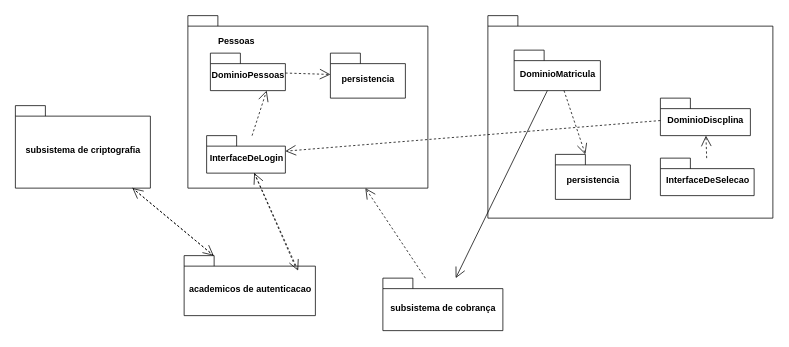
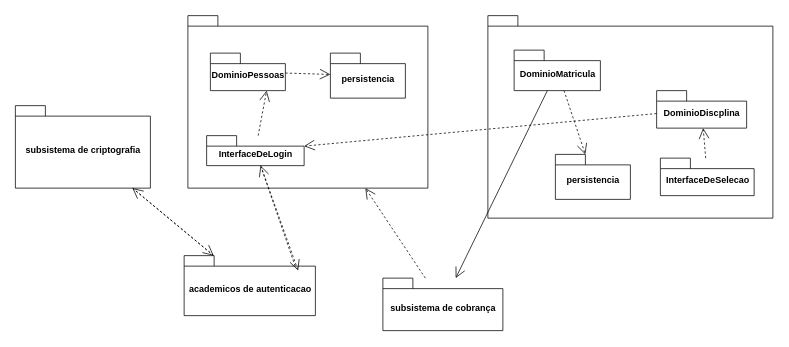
(237, 40) -> none
(705, 117) -> (702, 109)
(246, 154) -> (255, 150)
